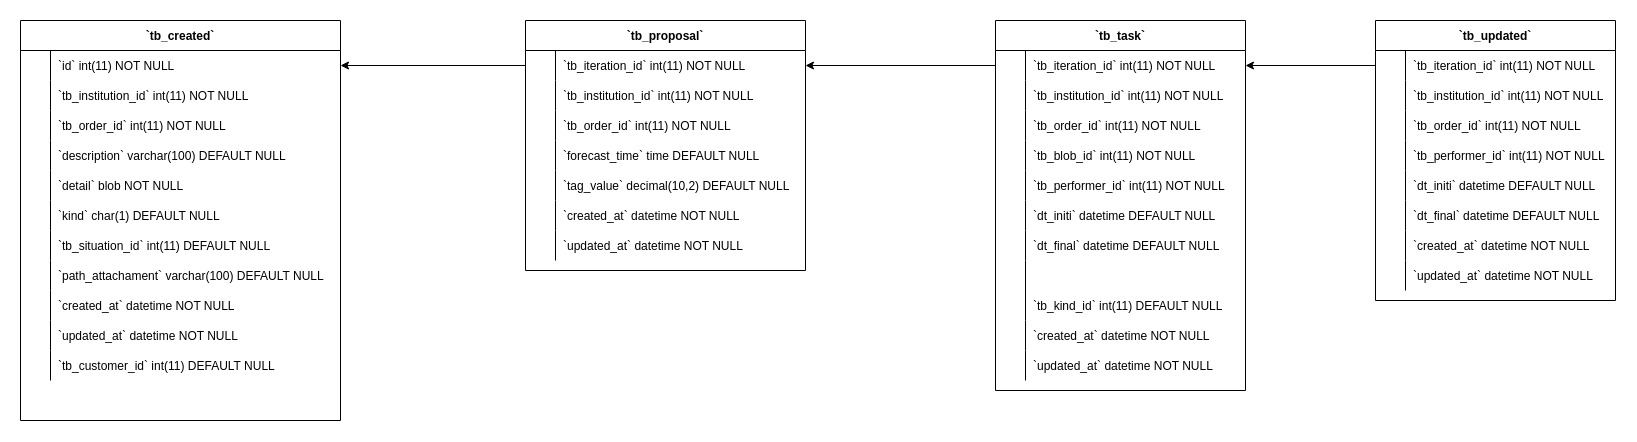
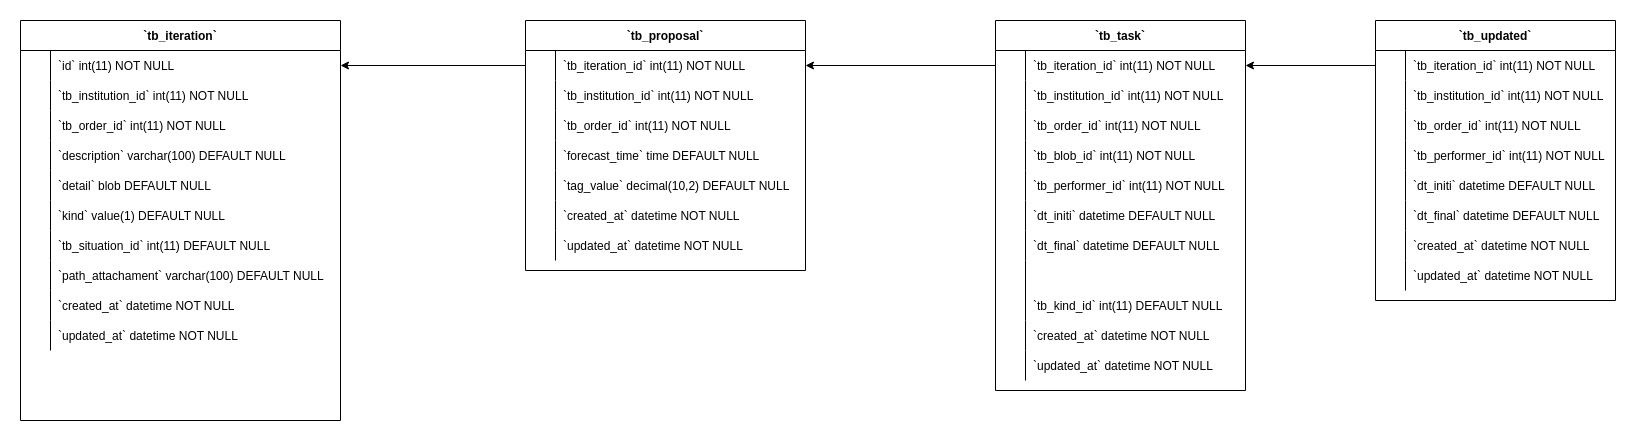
(180, 36) -> (180, 36)
(123, 186) -> (136, 186)
(142, 216) -> (144, 216)
(196, 366) -> none
